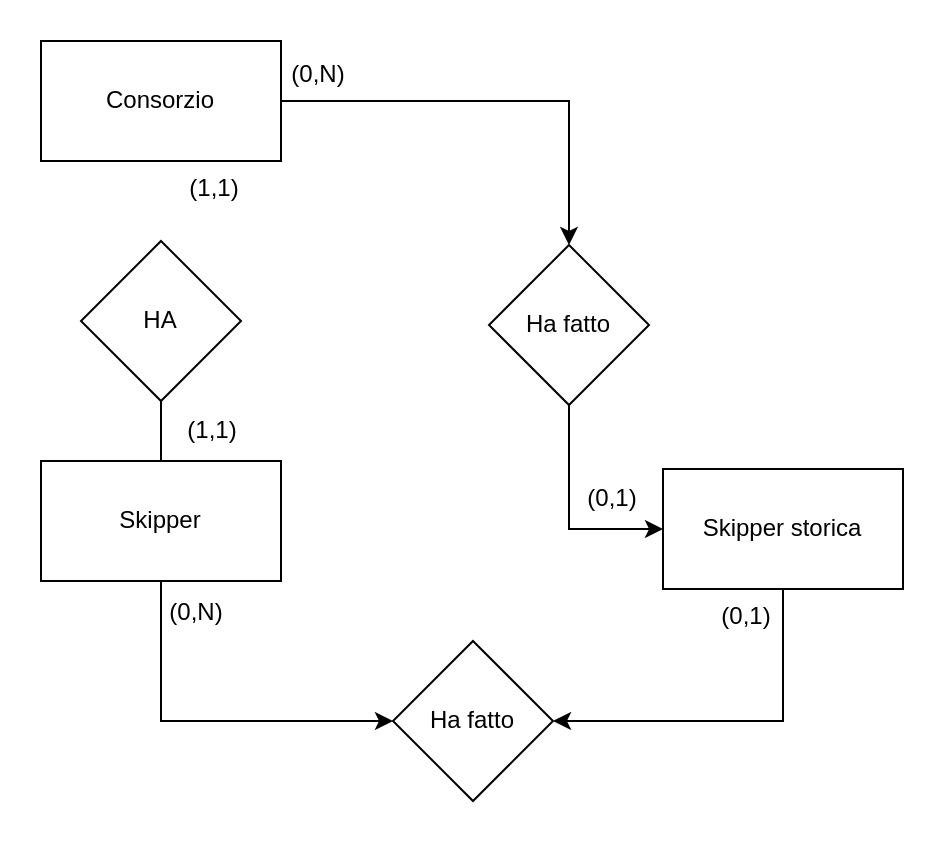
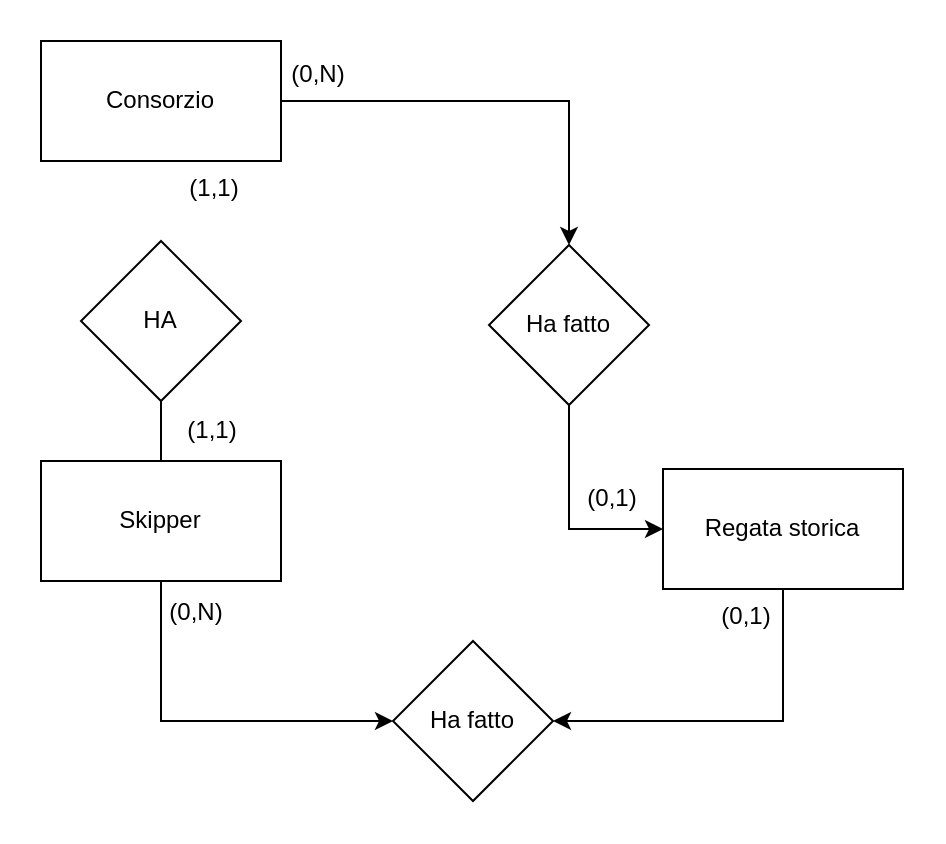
(783, 529) -> (783, 529)
